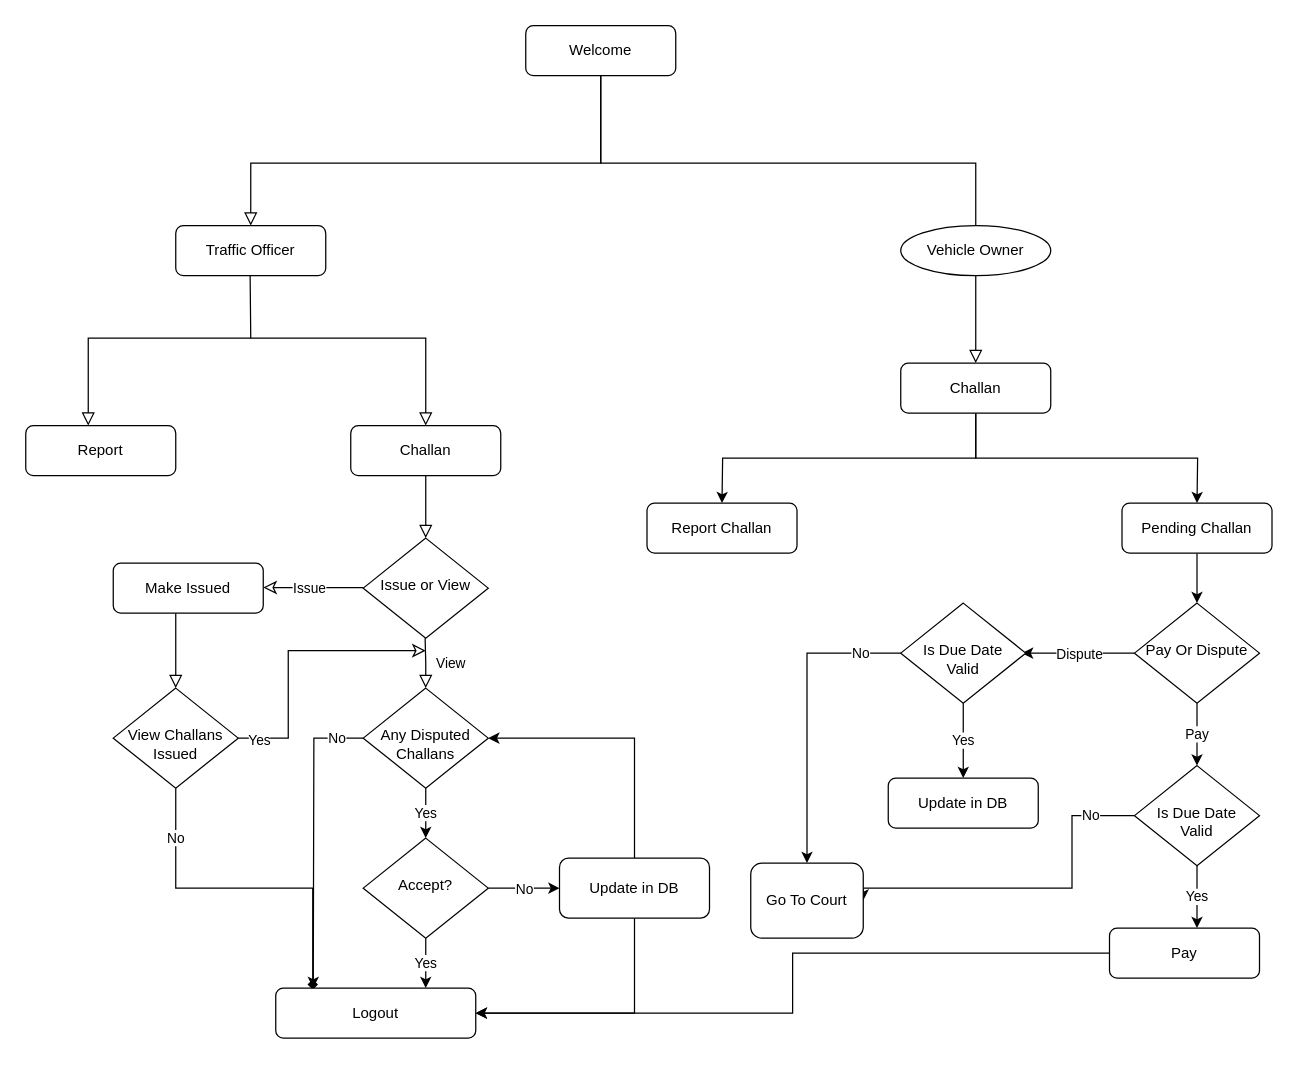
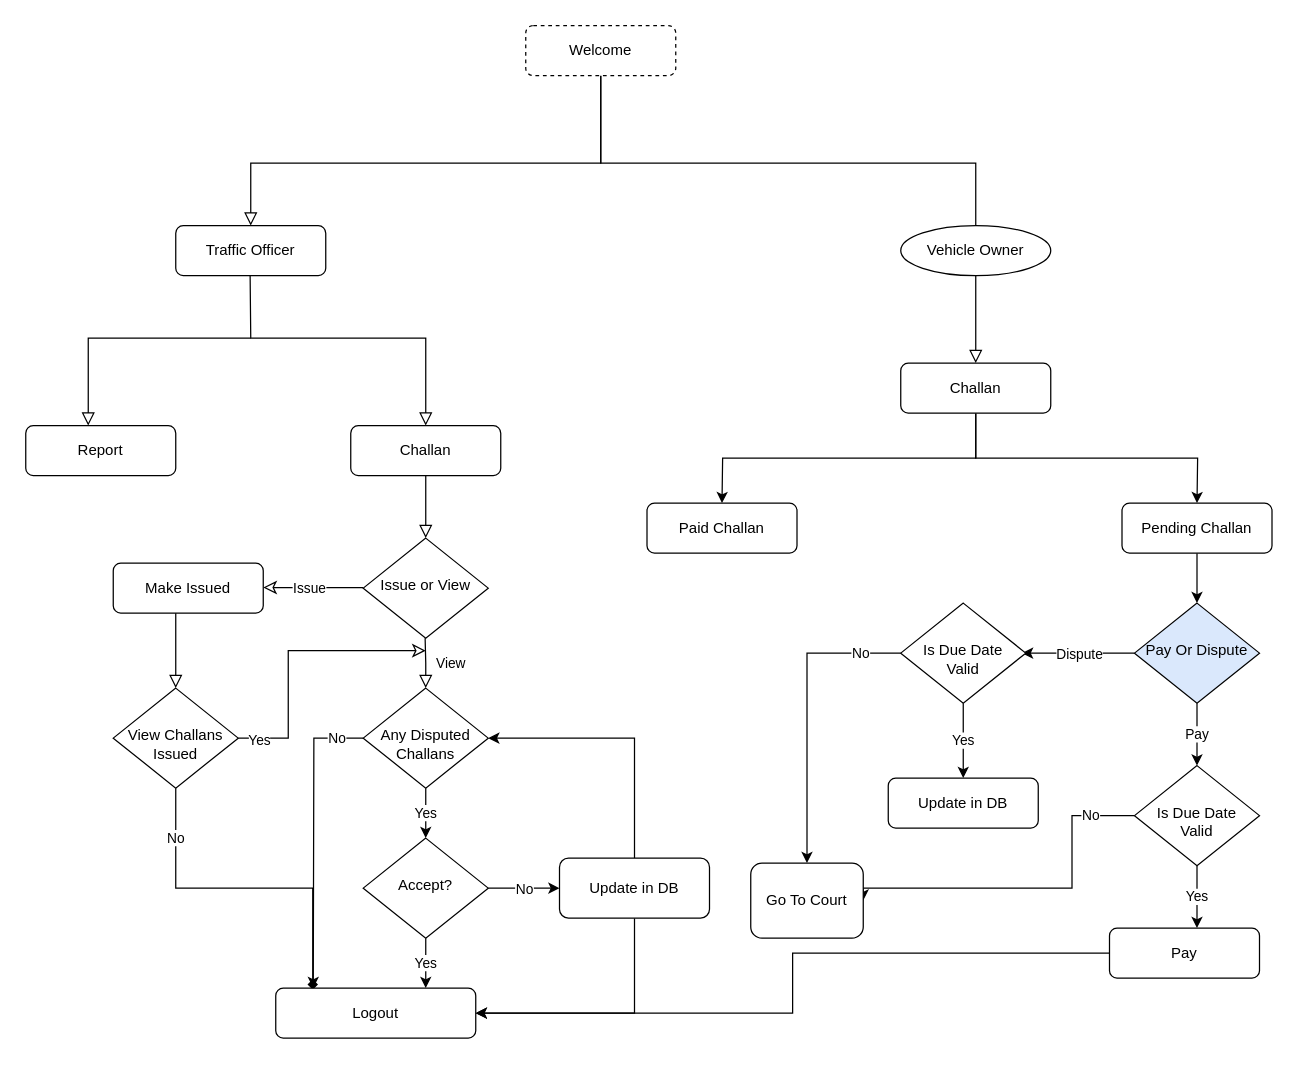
(601, 51) -> (601, 51)
(722, 528) -> (722, 528)
(1197, 653) -> (1197, 653)
